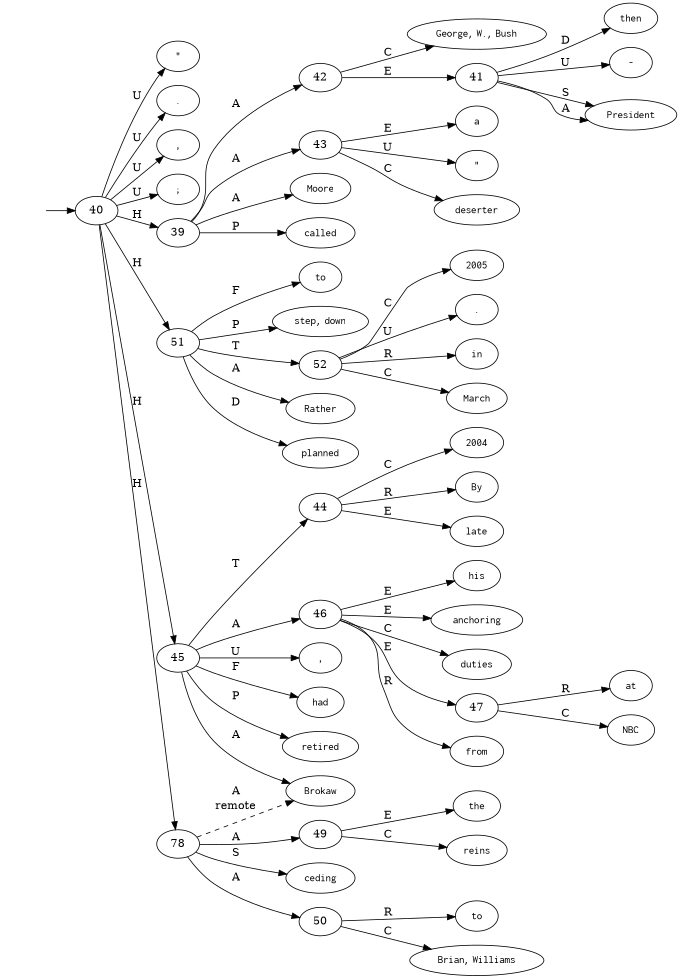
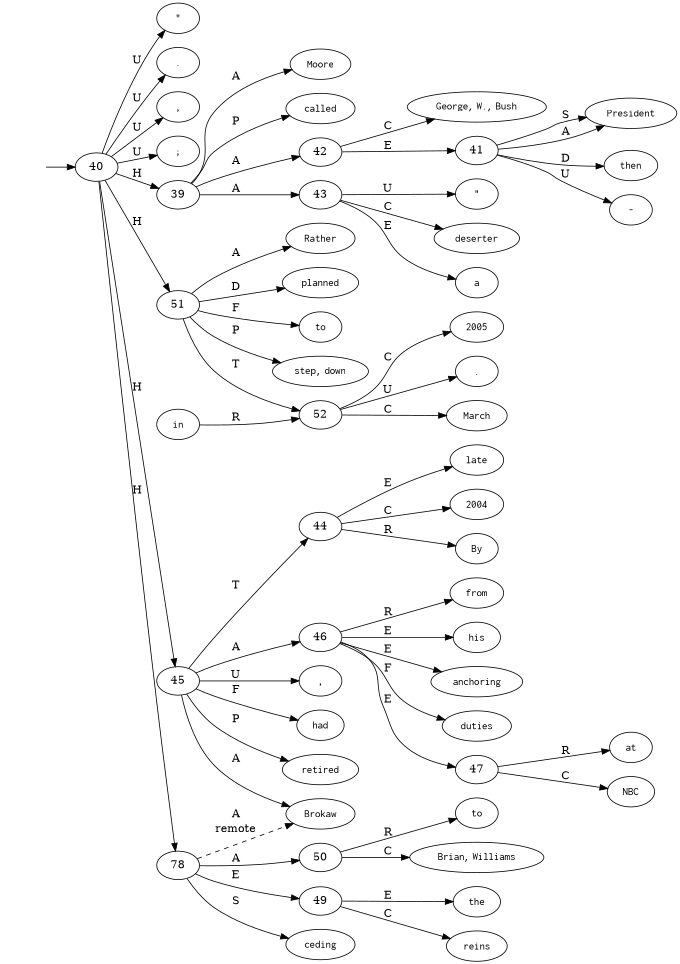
(395, 360) -> (246, 424)
(388, 629) -> (388, 669)
(236, 837) -> (236, 875)
